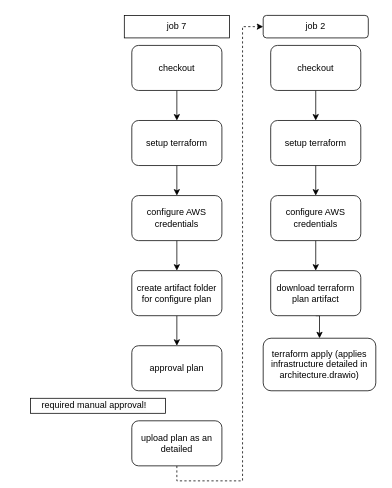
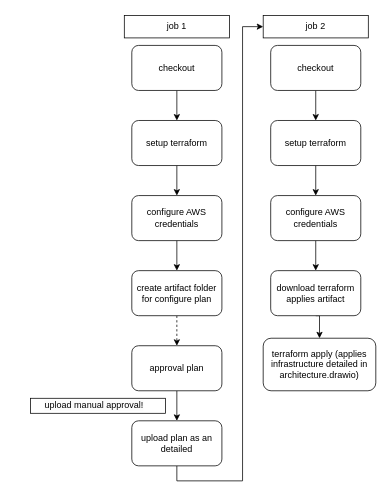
(177, 27) -> (177, 27)
(315, 27) -> (315, 27)
(242, 286) -> (242, 286)
(315, 293) -> (315, 293)
(177, 327) -> (177, 327)
(94, 405) -> (94, 405)
none -> (177, 414)
